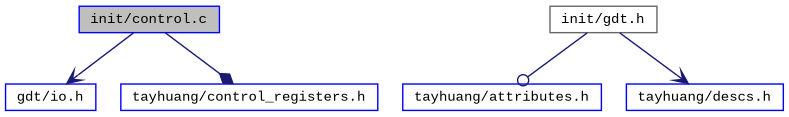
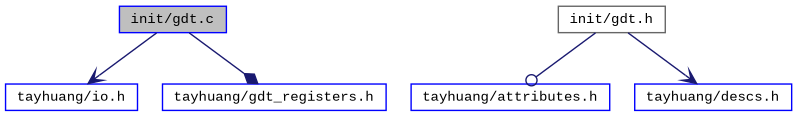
(149, 19) -> (173, 19)
(51, 97) -> (72, 97)
(249, 97) -> (274, 97)
